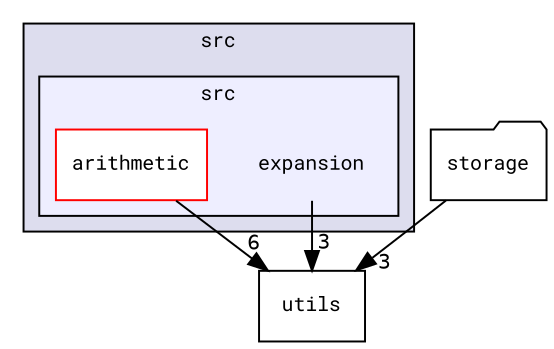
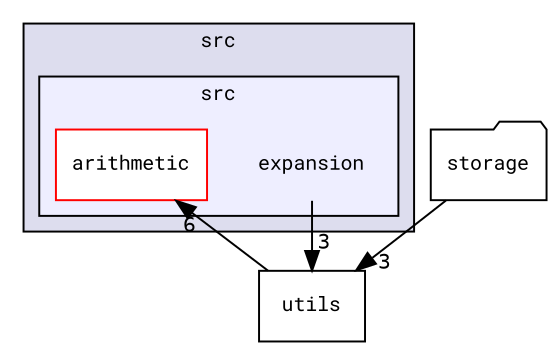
(233, 244) -> (234, 245)
